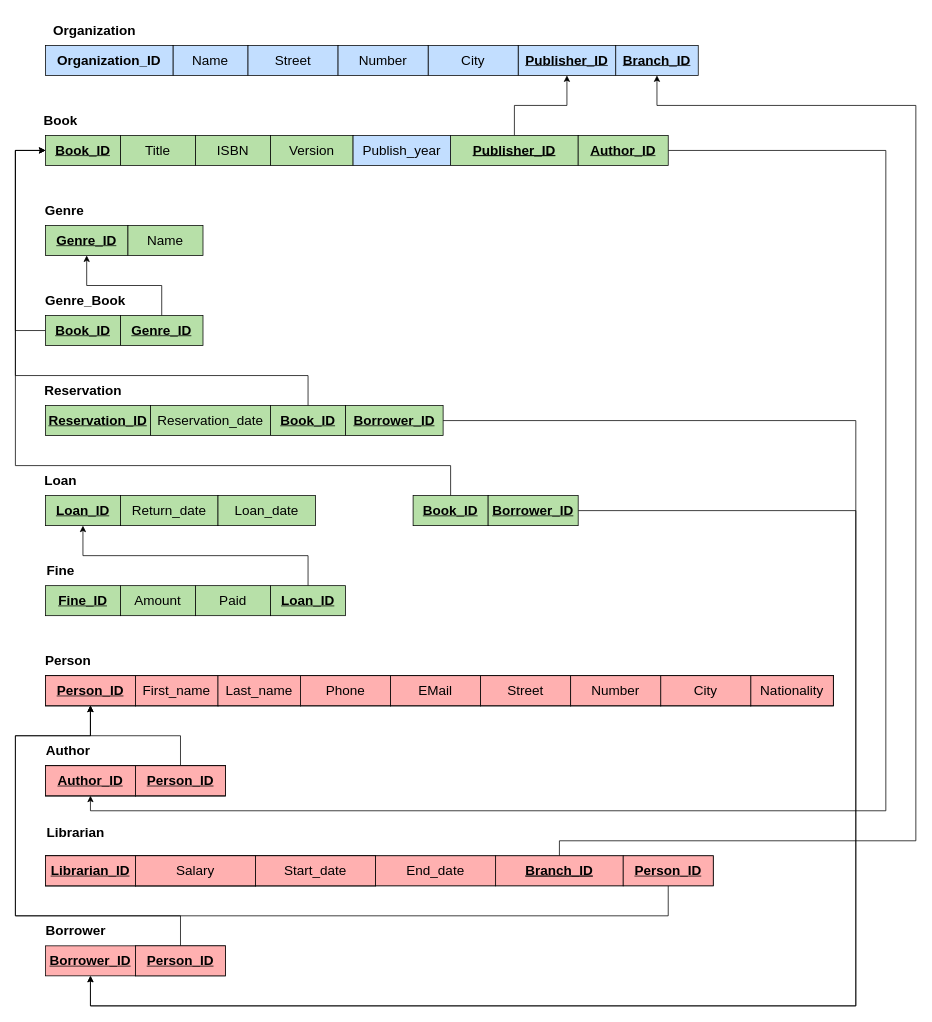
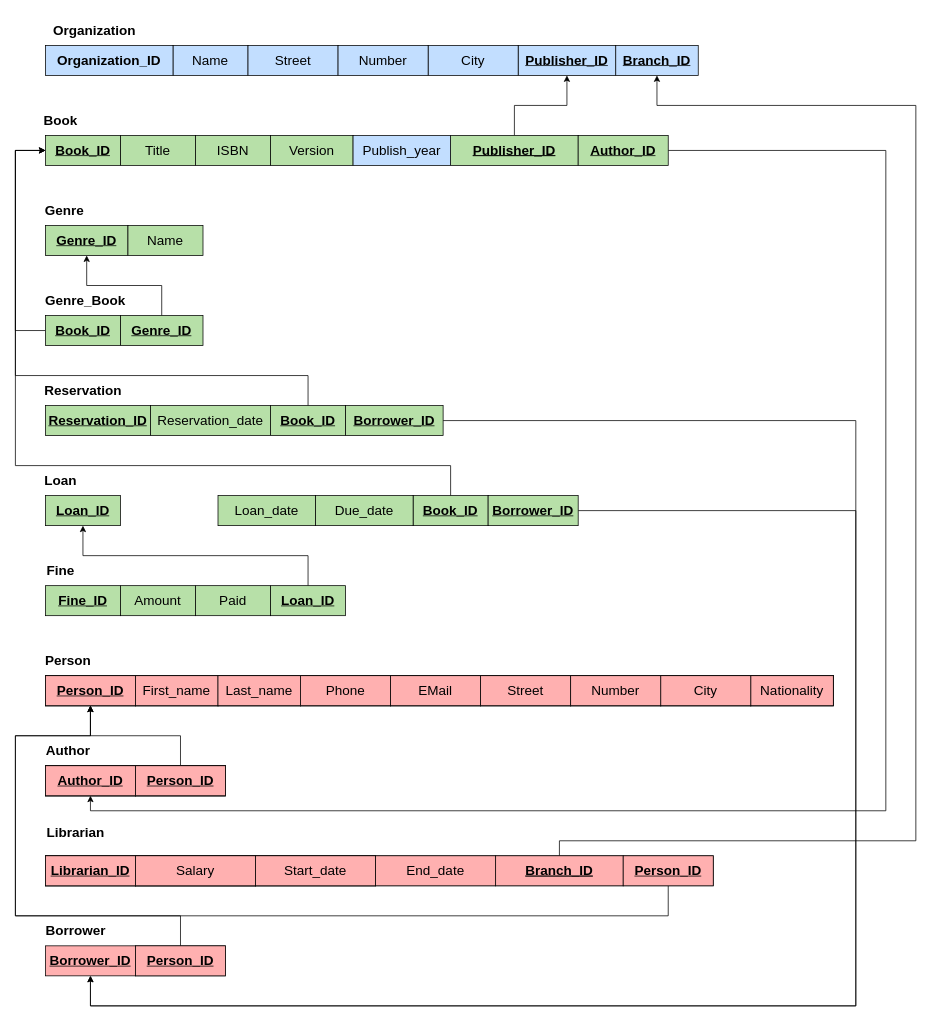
(169, 510) -> none
none -> (364, 510)
